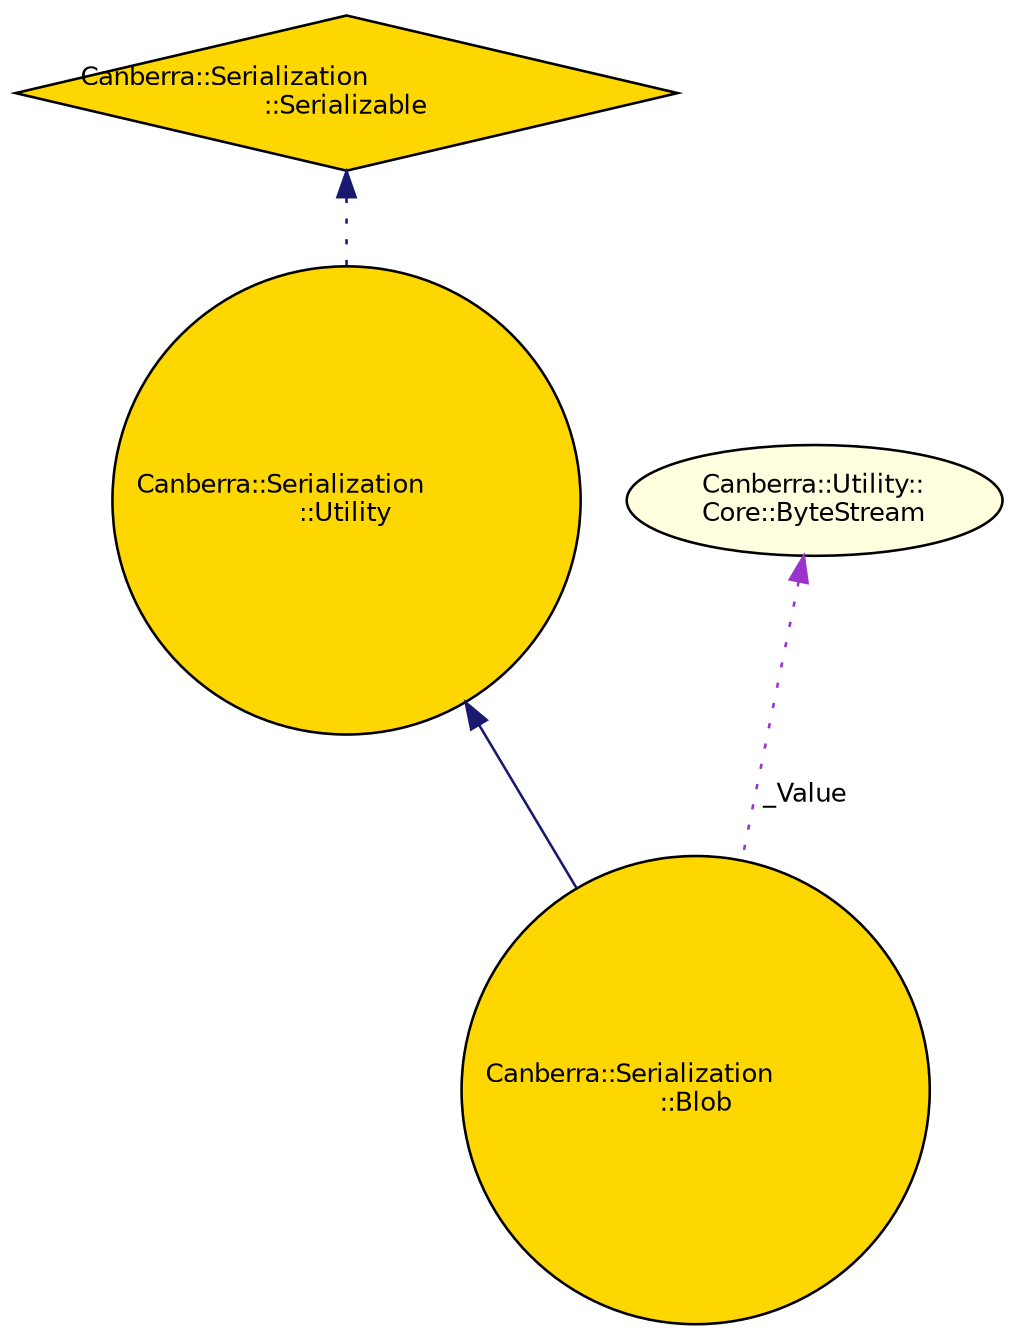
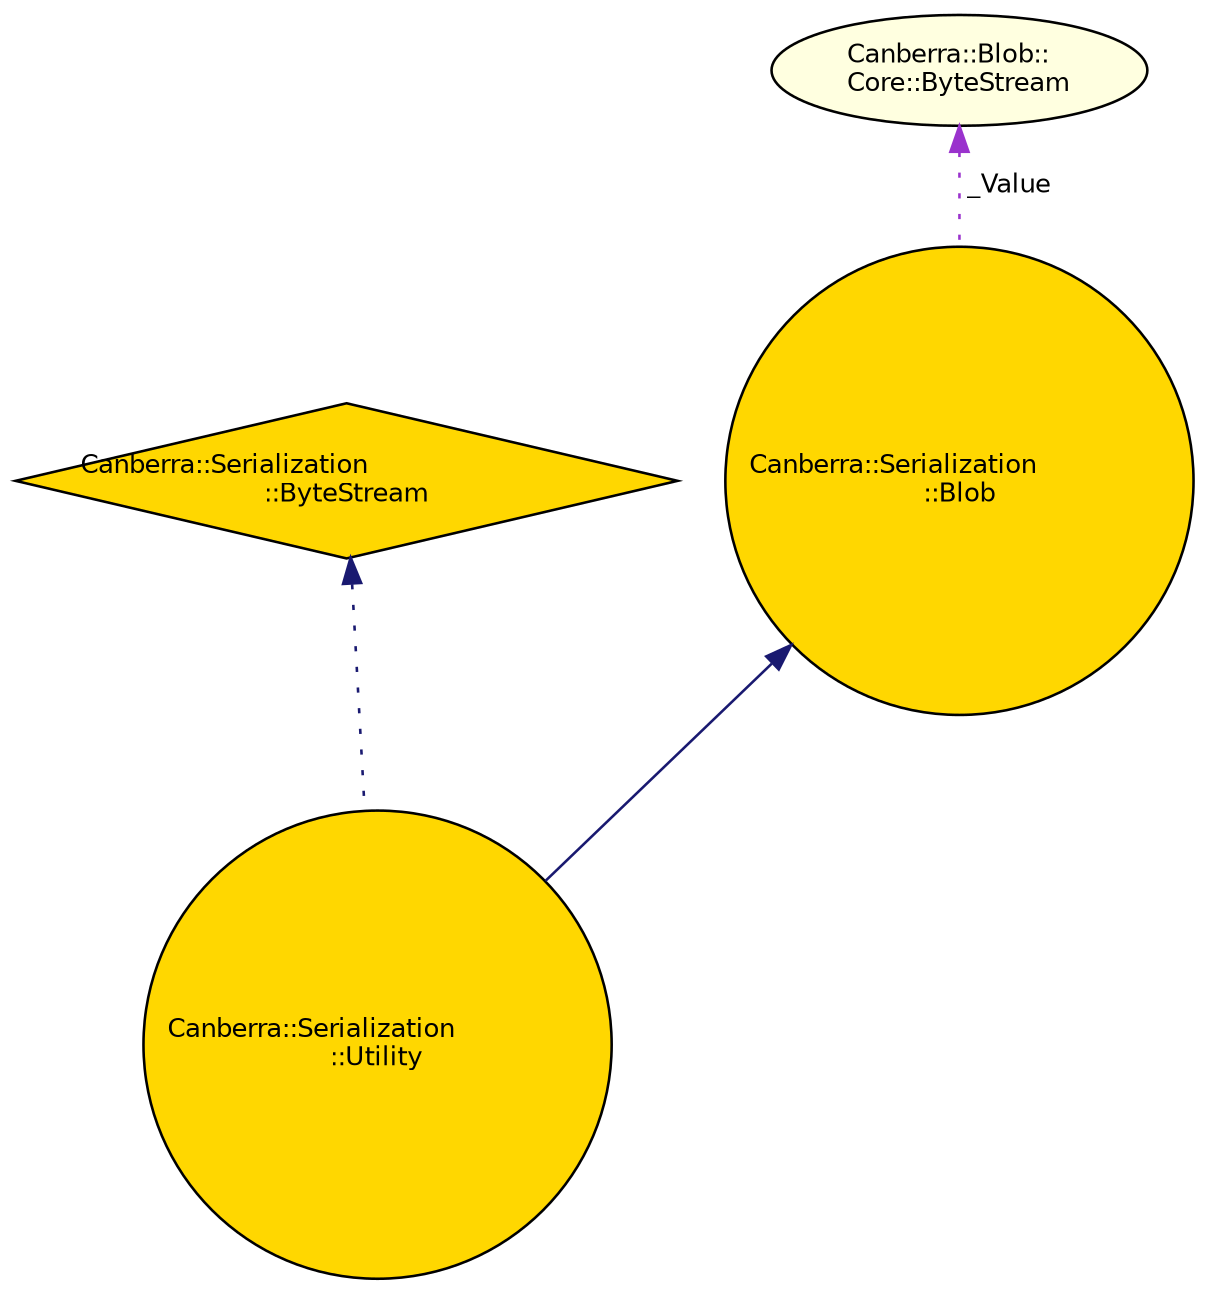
(347, 93) -> (347, 481)
(815, 500) -> (959, 70)
(528, 807) -> (659, 772)
